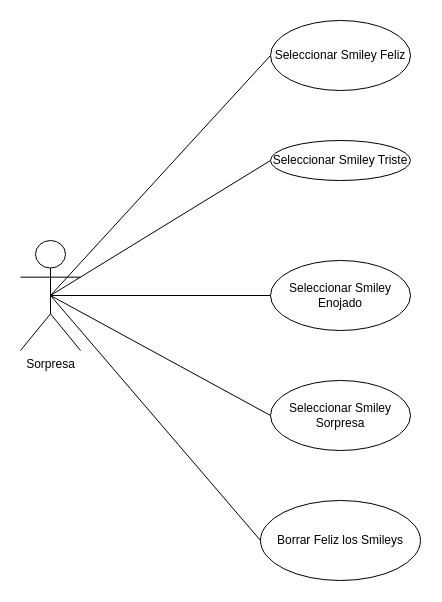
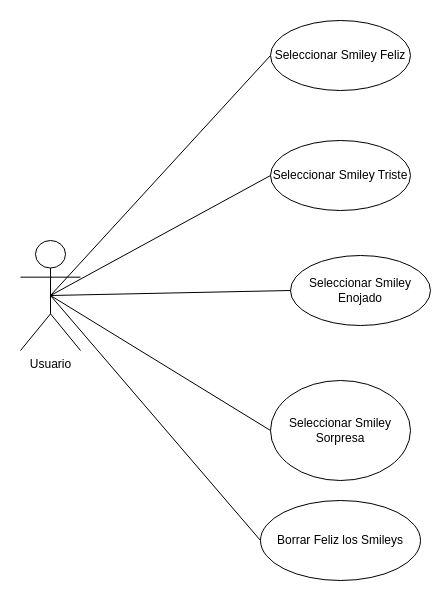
(341, 161) -> (341, 176)
(341, 296) -> (361, 291)
(51, 365) -> (51, 365)
(341, 416) -> (341, 431)
